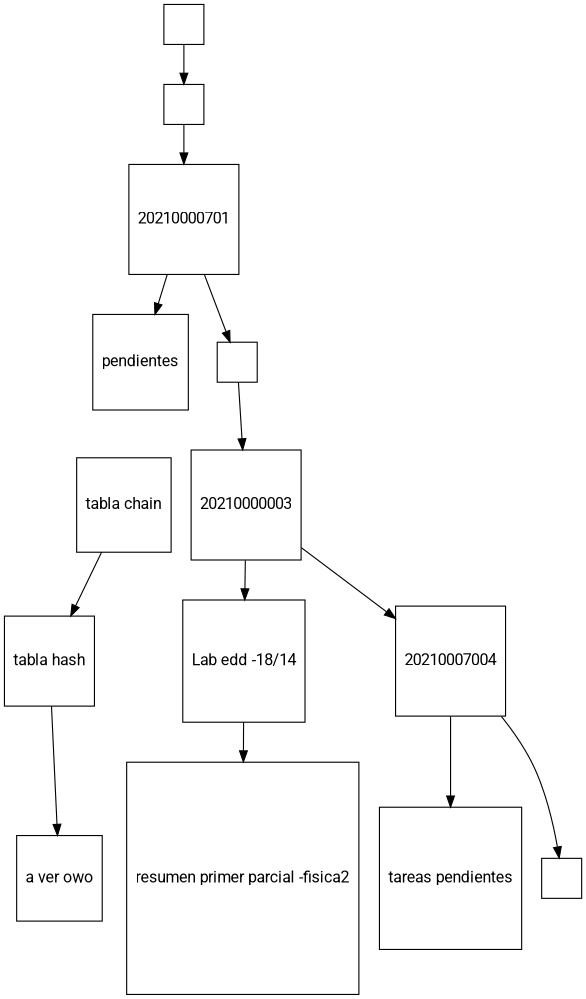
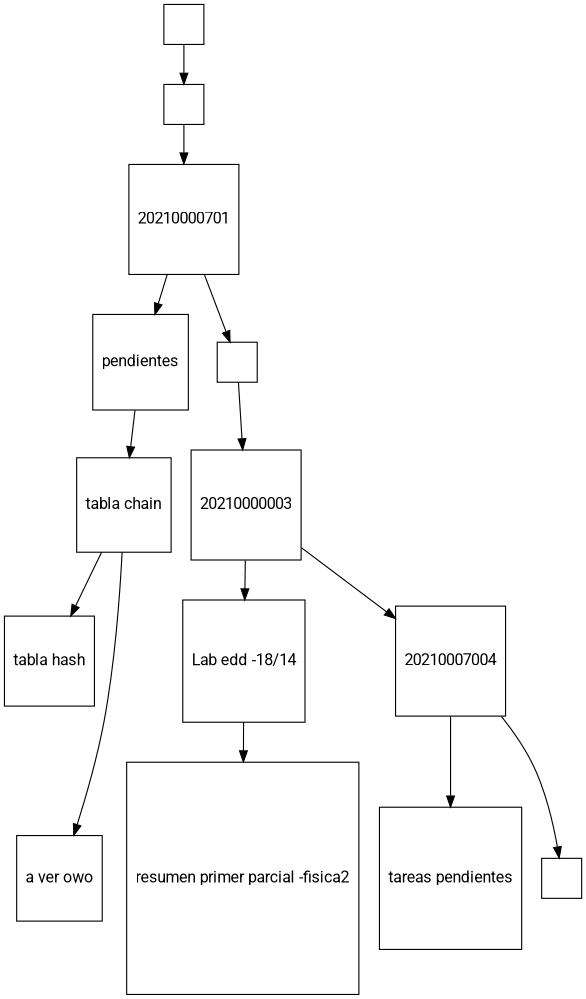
none -> (133, 428)
(54, 765) -> (109, 690)
